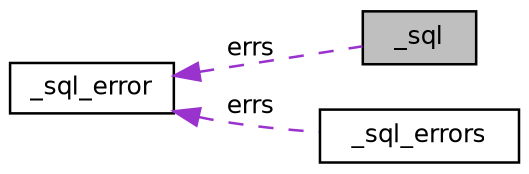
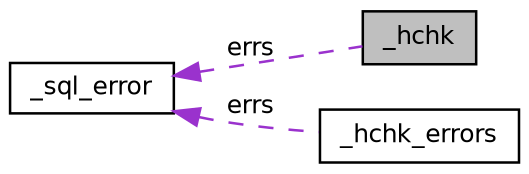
(419, 38) -> (419, 38)
(419, 136) -> (419, 136)
